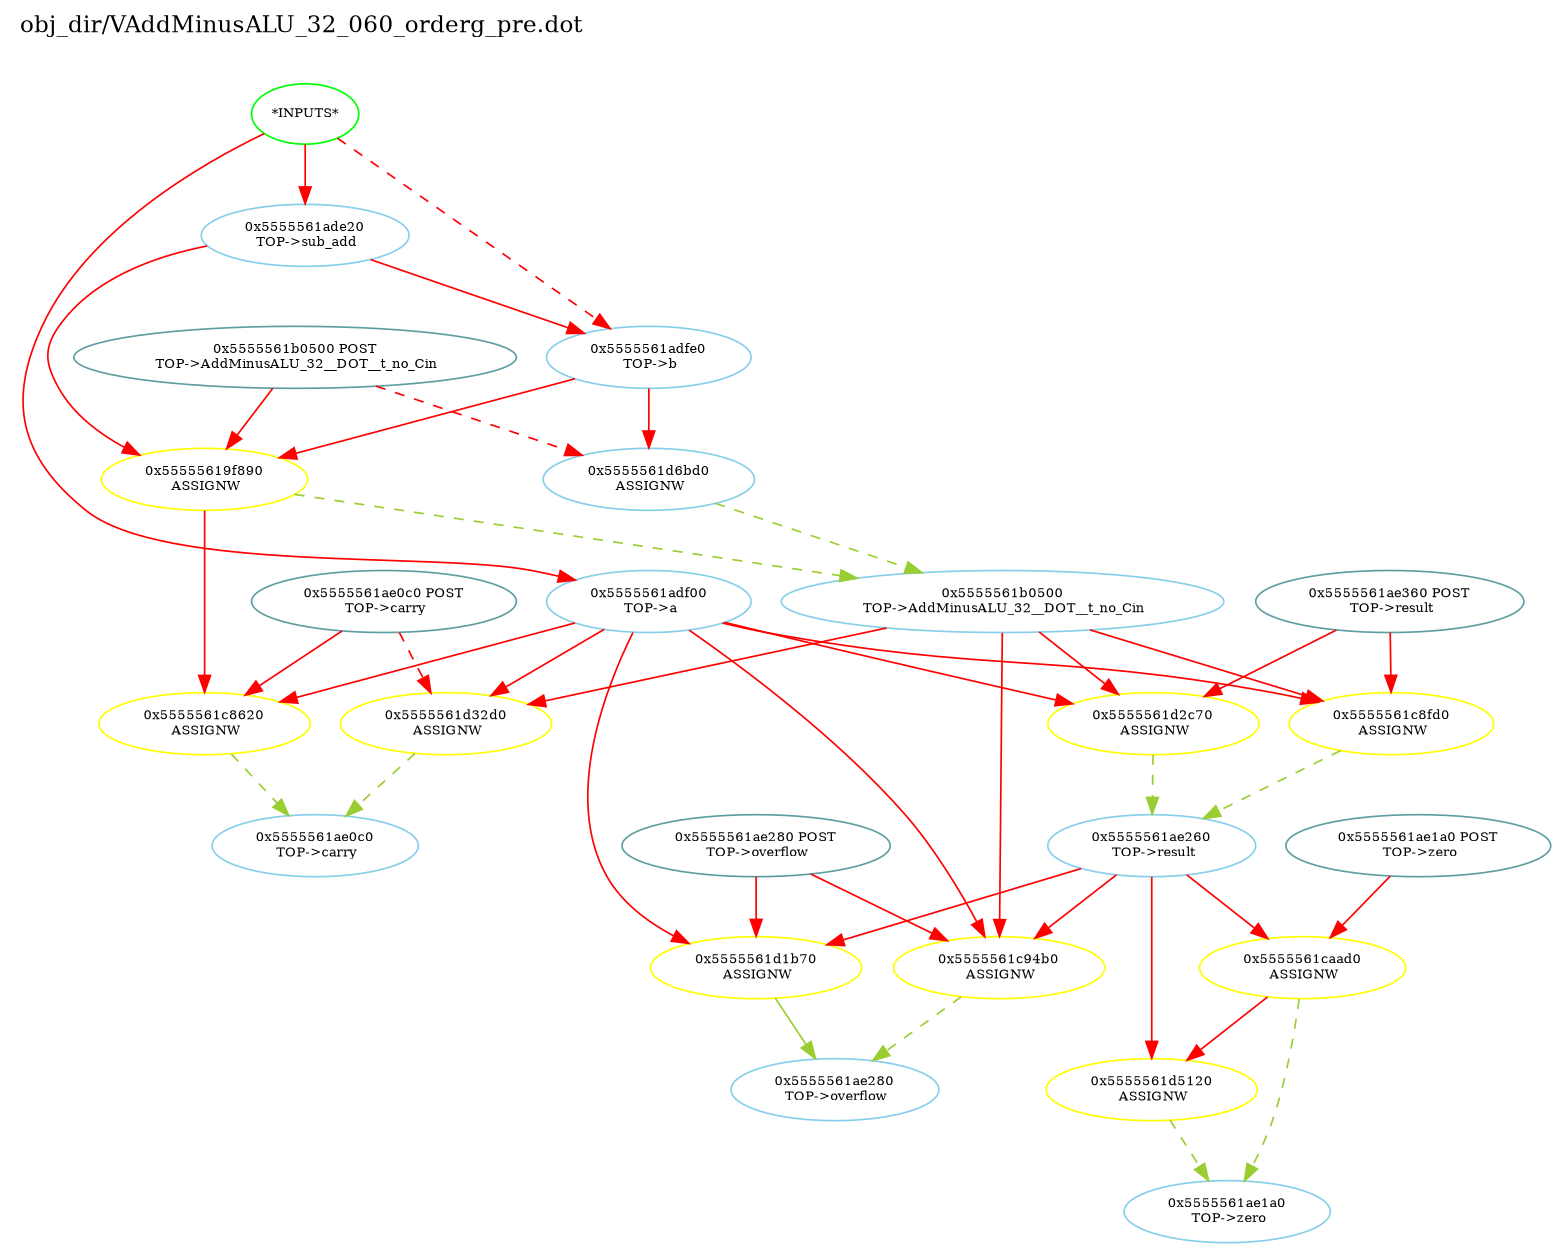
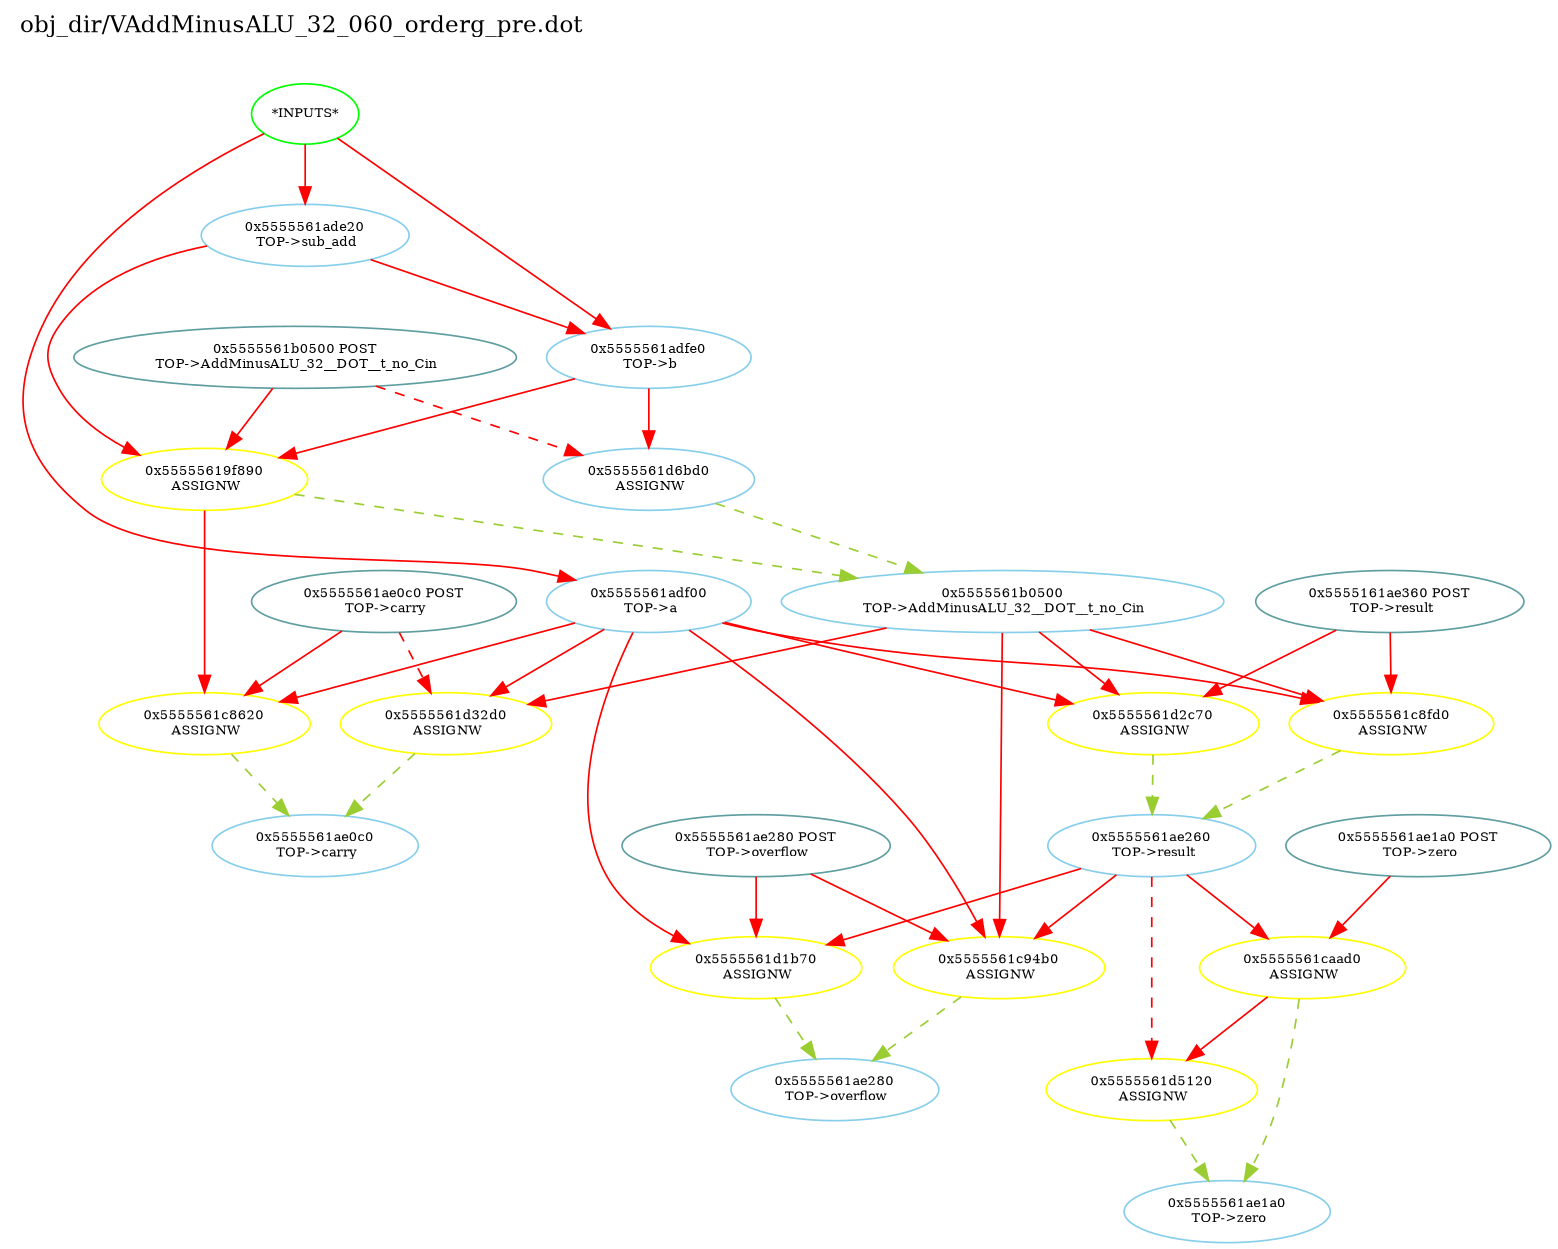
(467, 229) -> (467, 229)
(1390, 602) -> (1390, 602)
(1152, 959) -> (1152, 959)
(791, 1021) -> (791, 1021)
